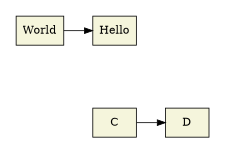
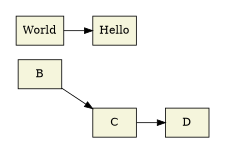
none -> (40, 74)
